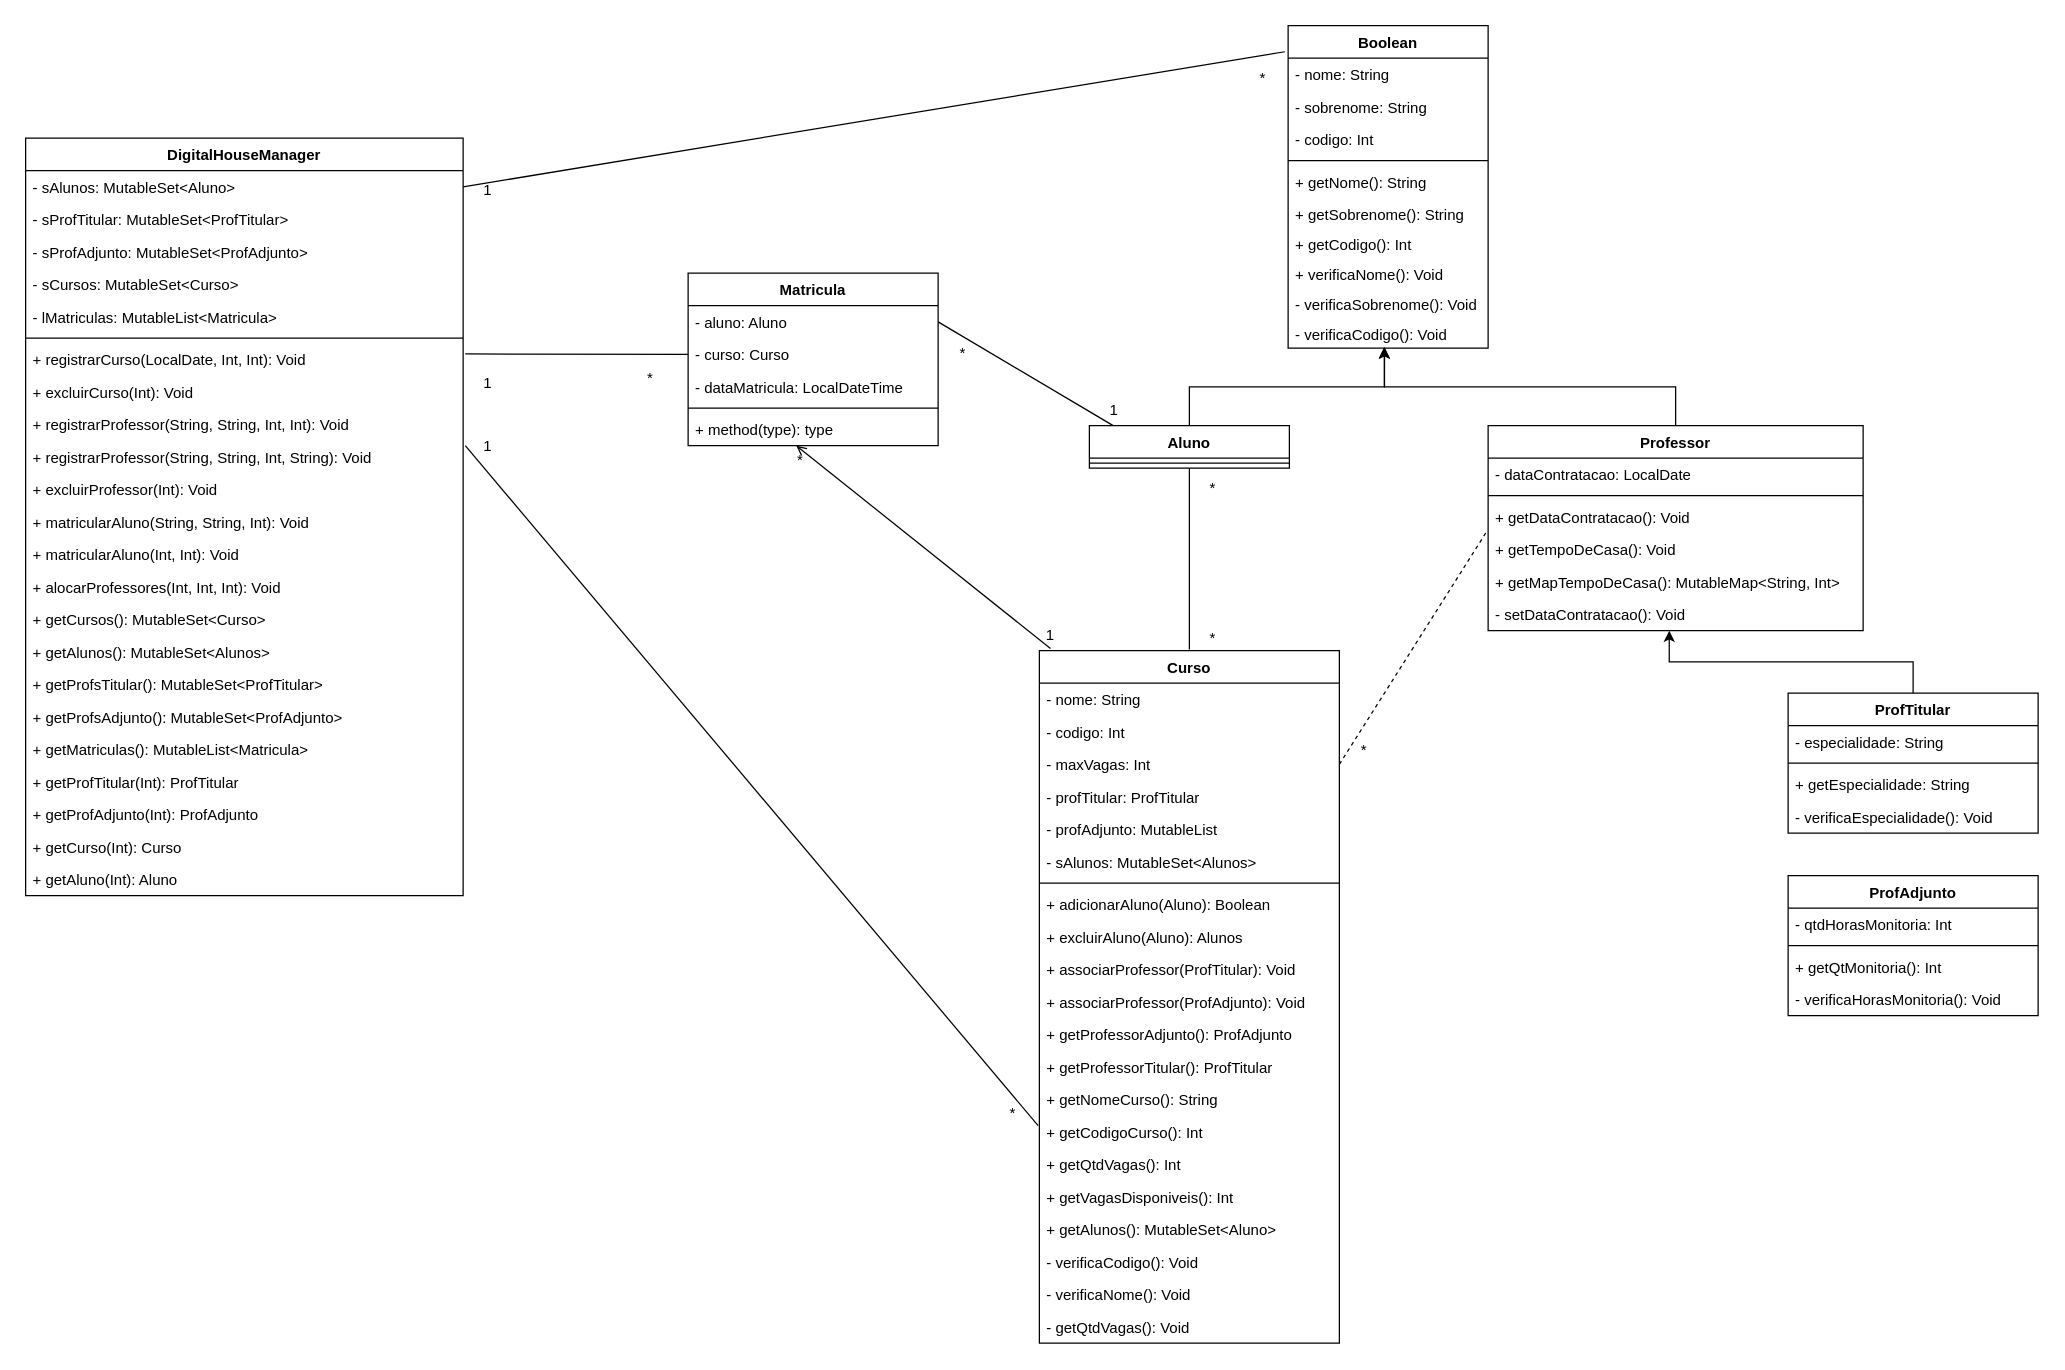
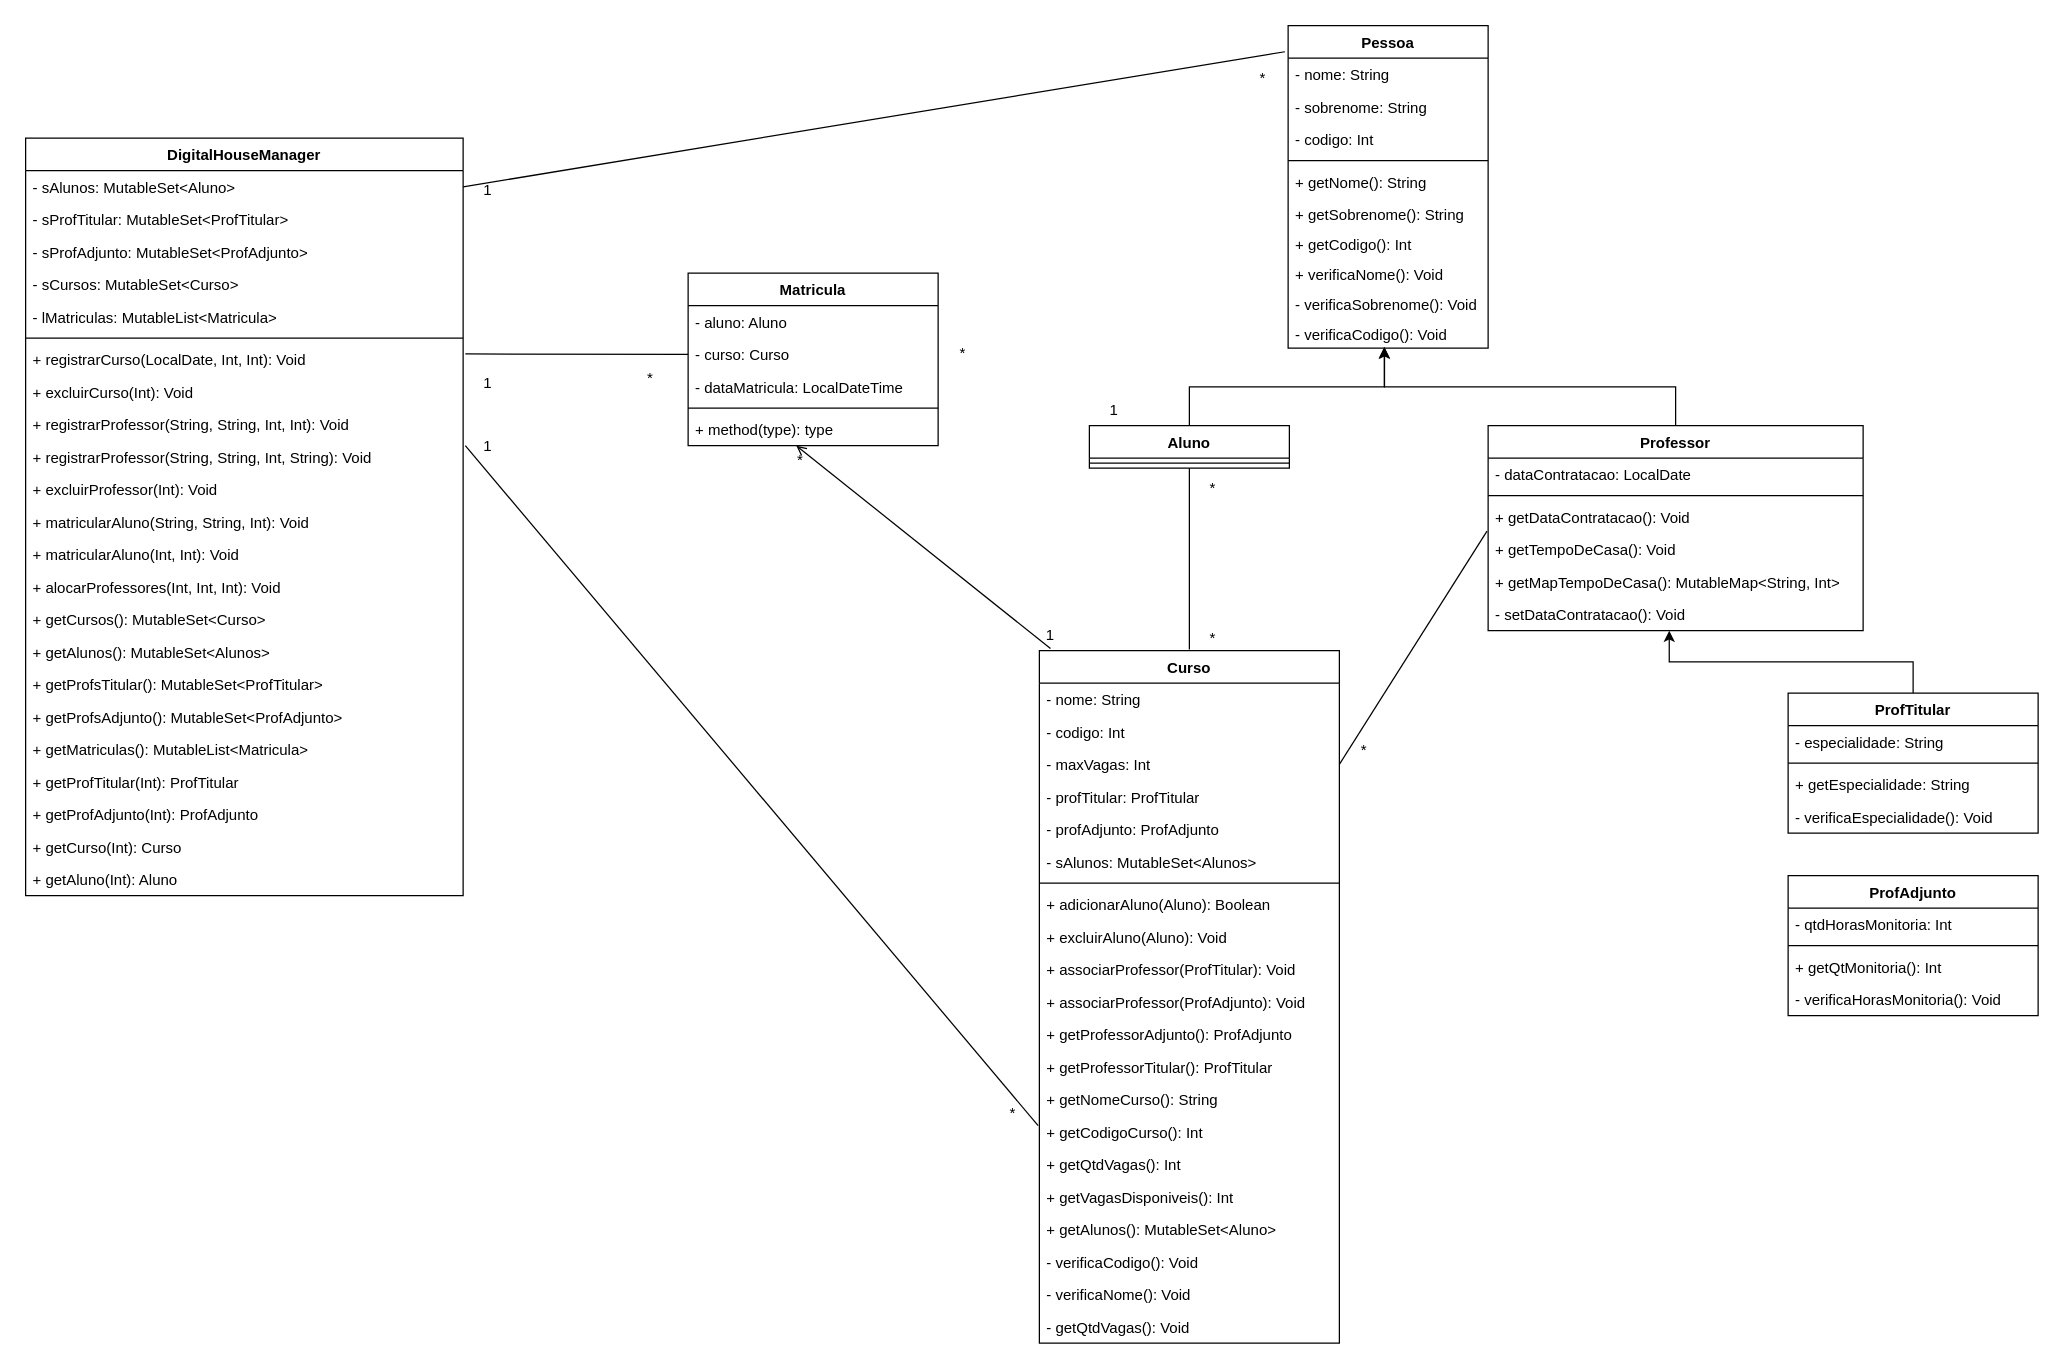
(1388, 43) -> (1388, 43)
(1026, 374) -> none
(1414, 647) -> (1414, 647)
(1146, 830) -> (1150, 830)
(1152, 938) -> (1144, 938)
